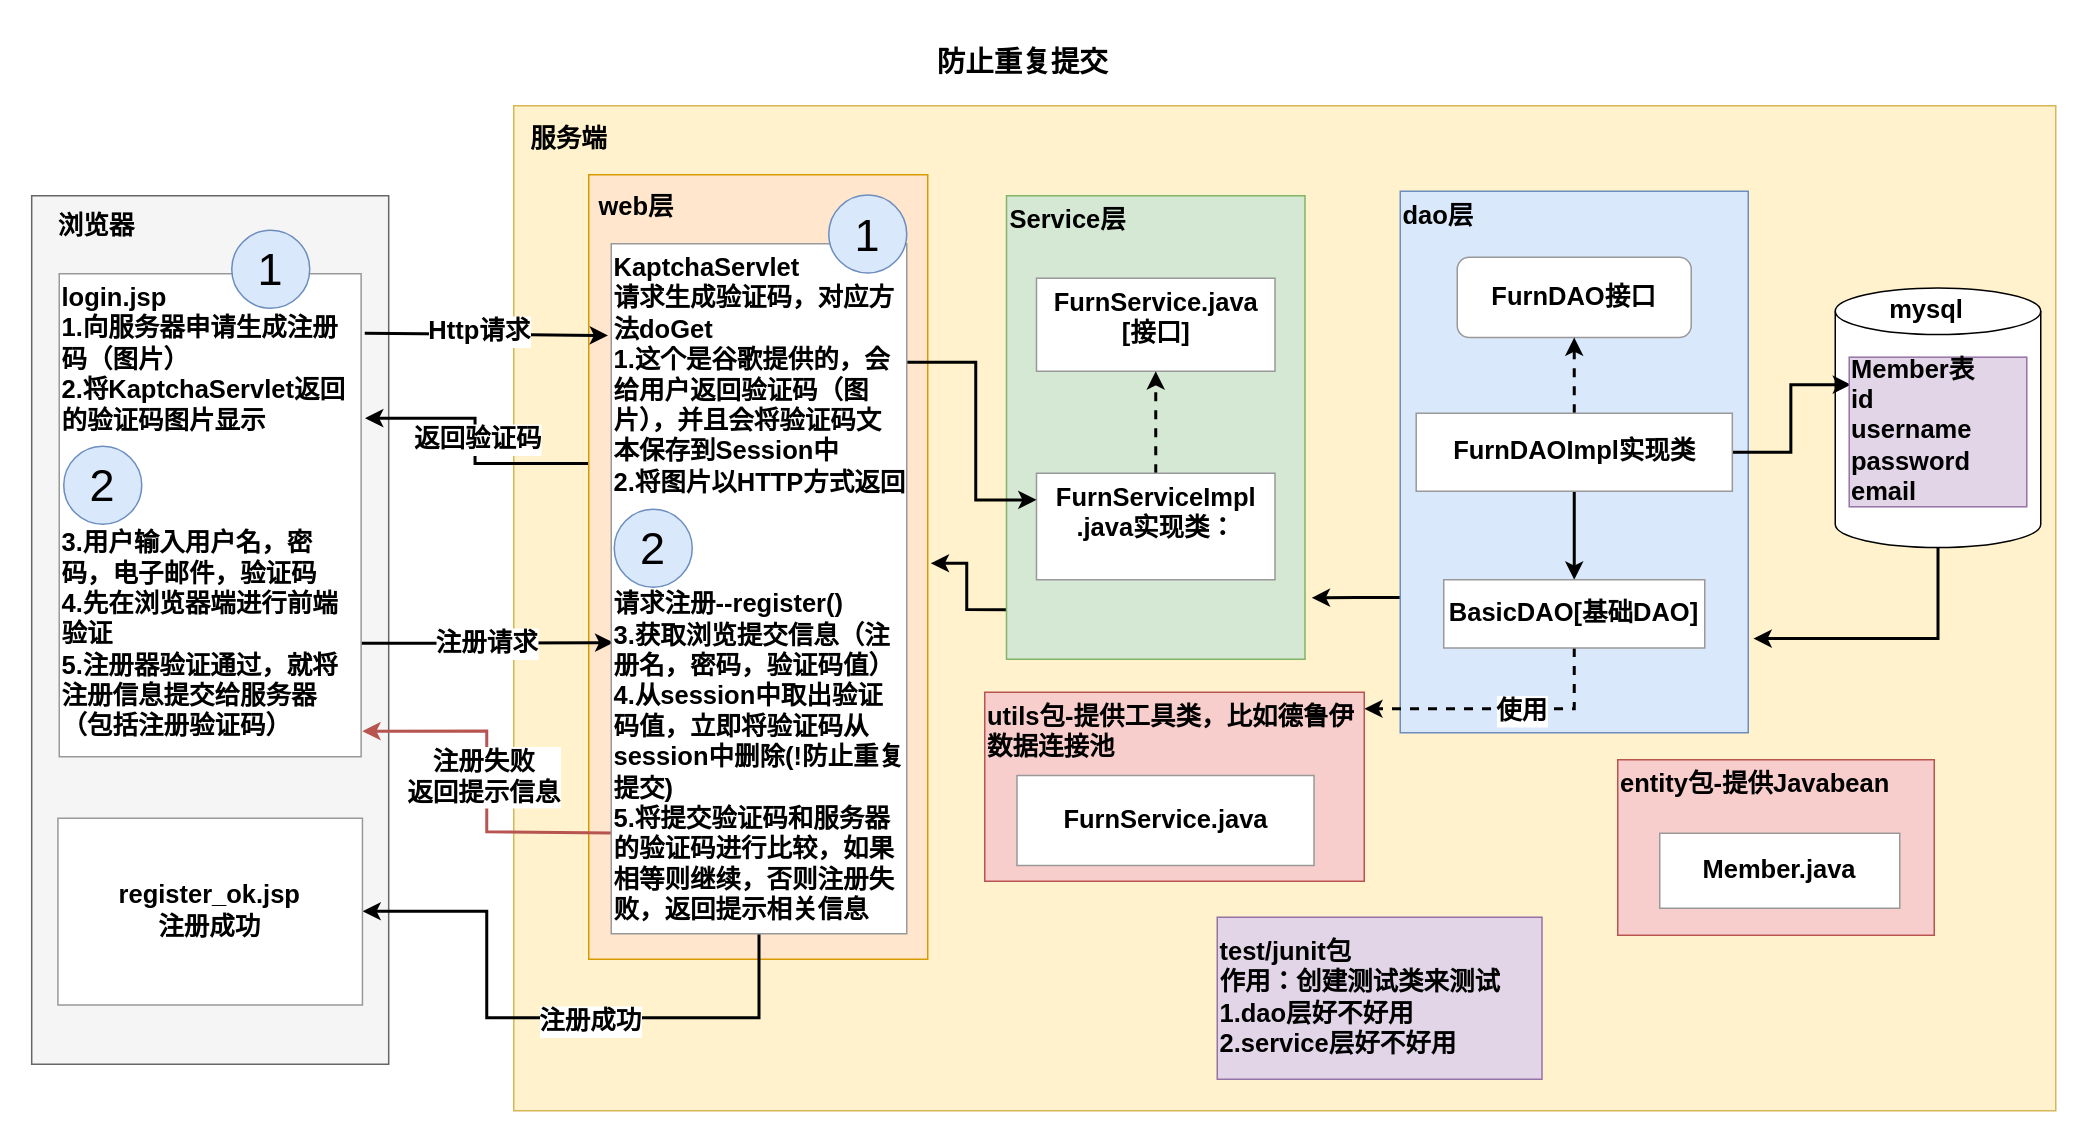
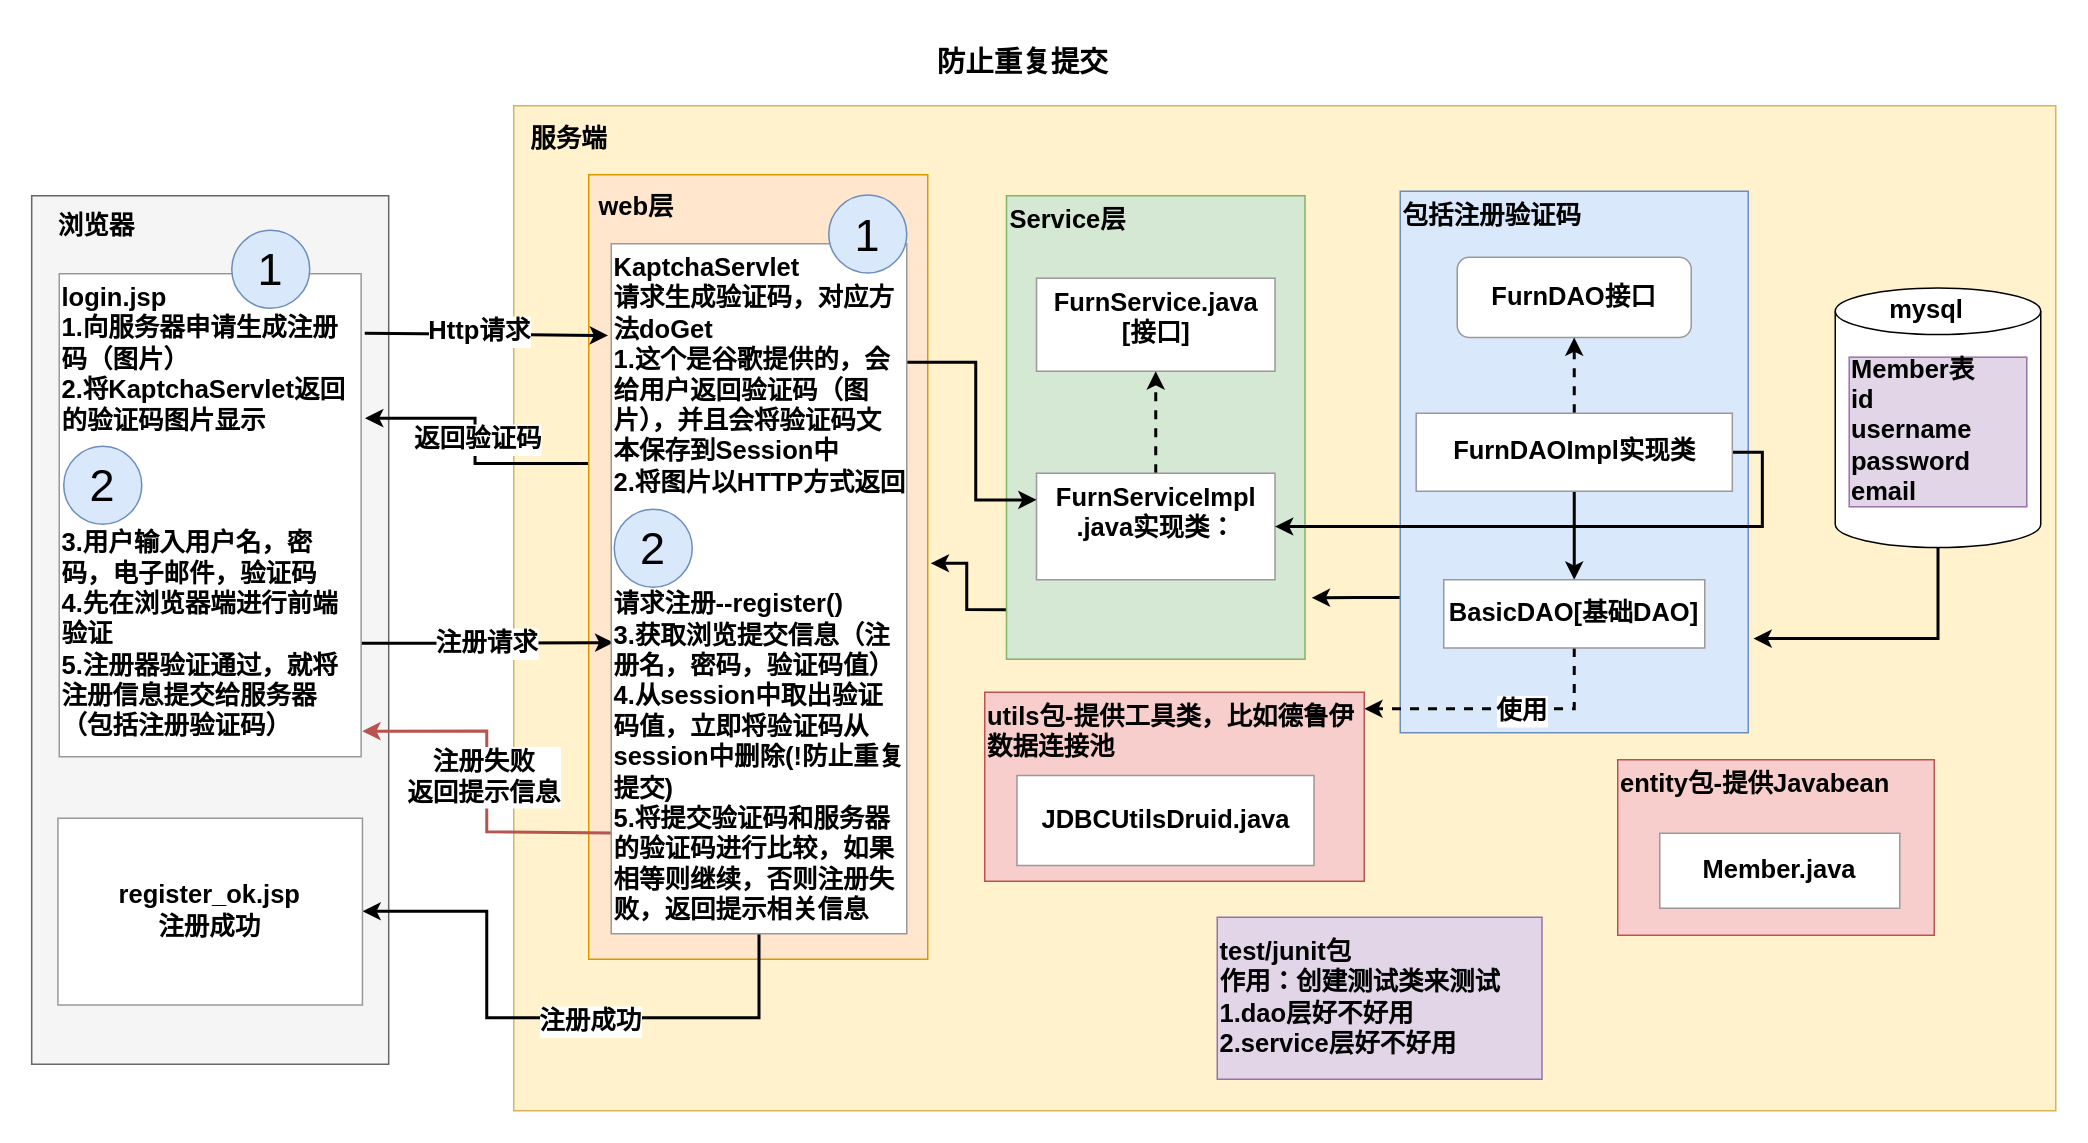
(1437, 217) -> (1493, 217)
(1791, 411) -> (1564, 527)
(1166, 821) -> (1166, 821)
